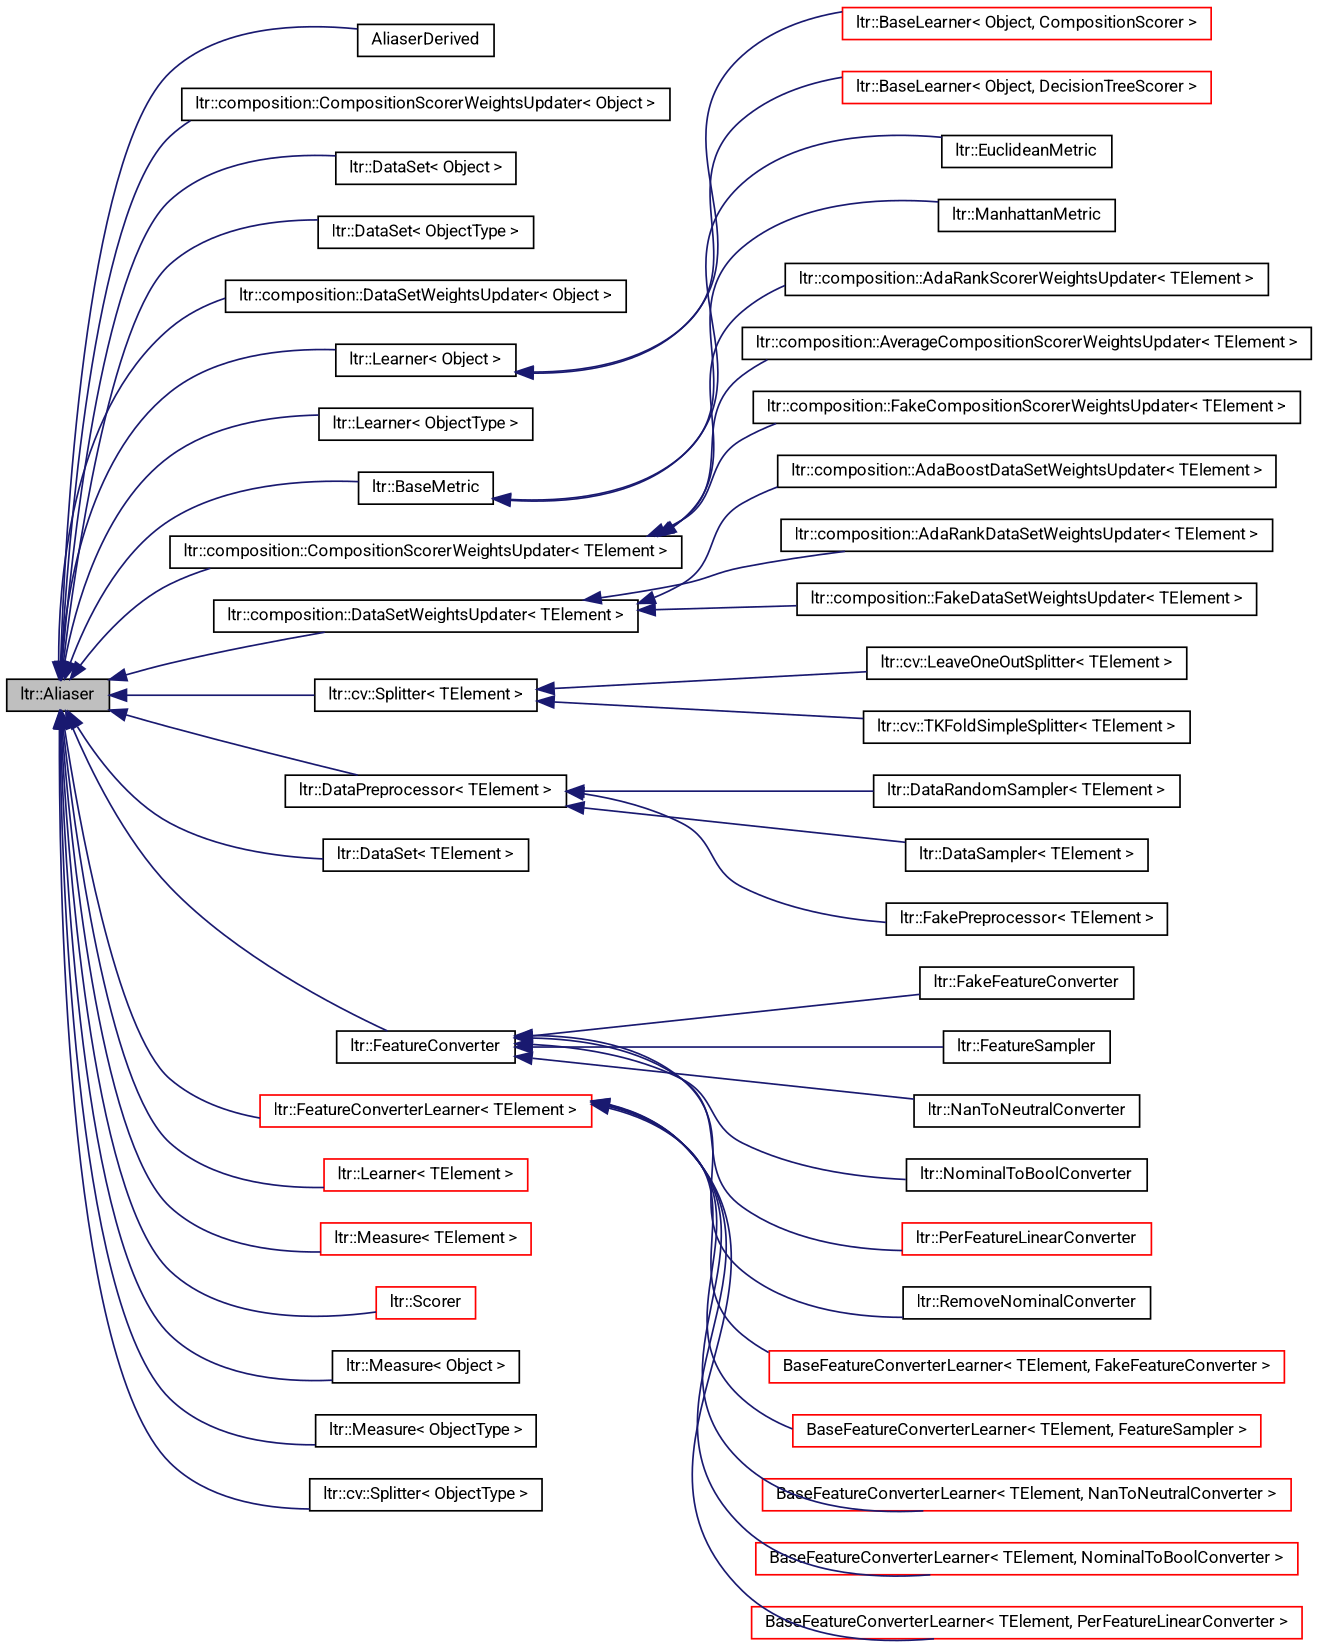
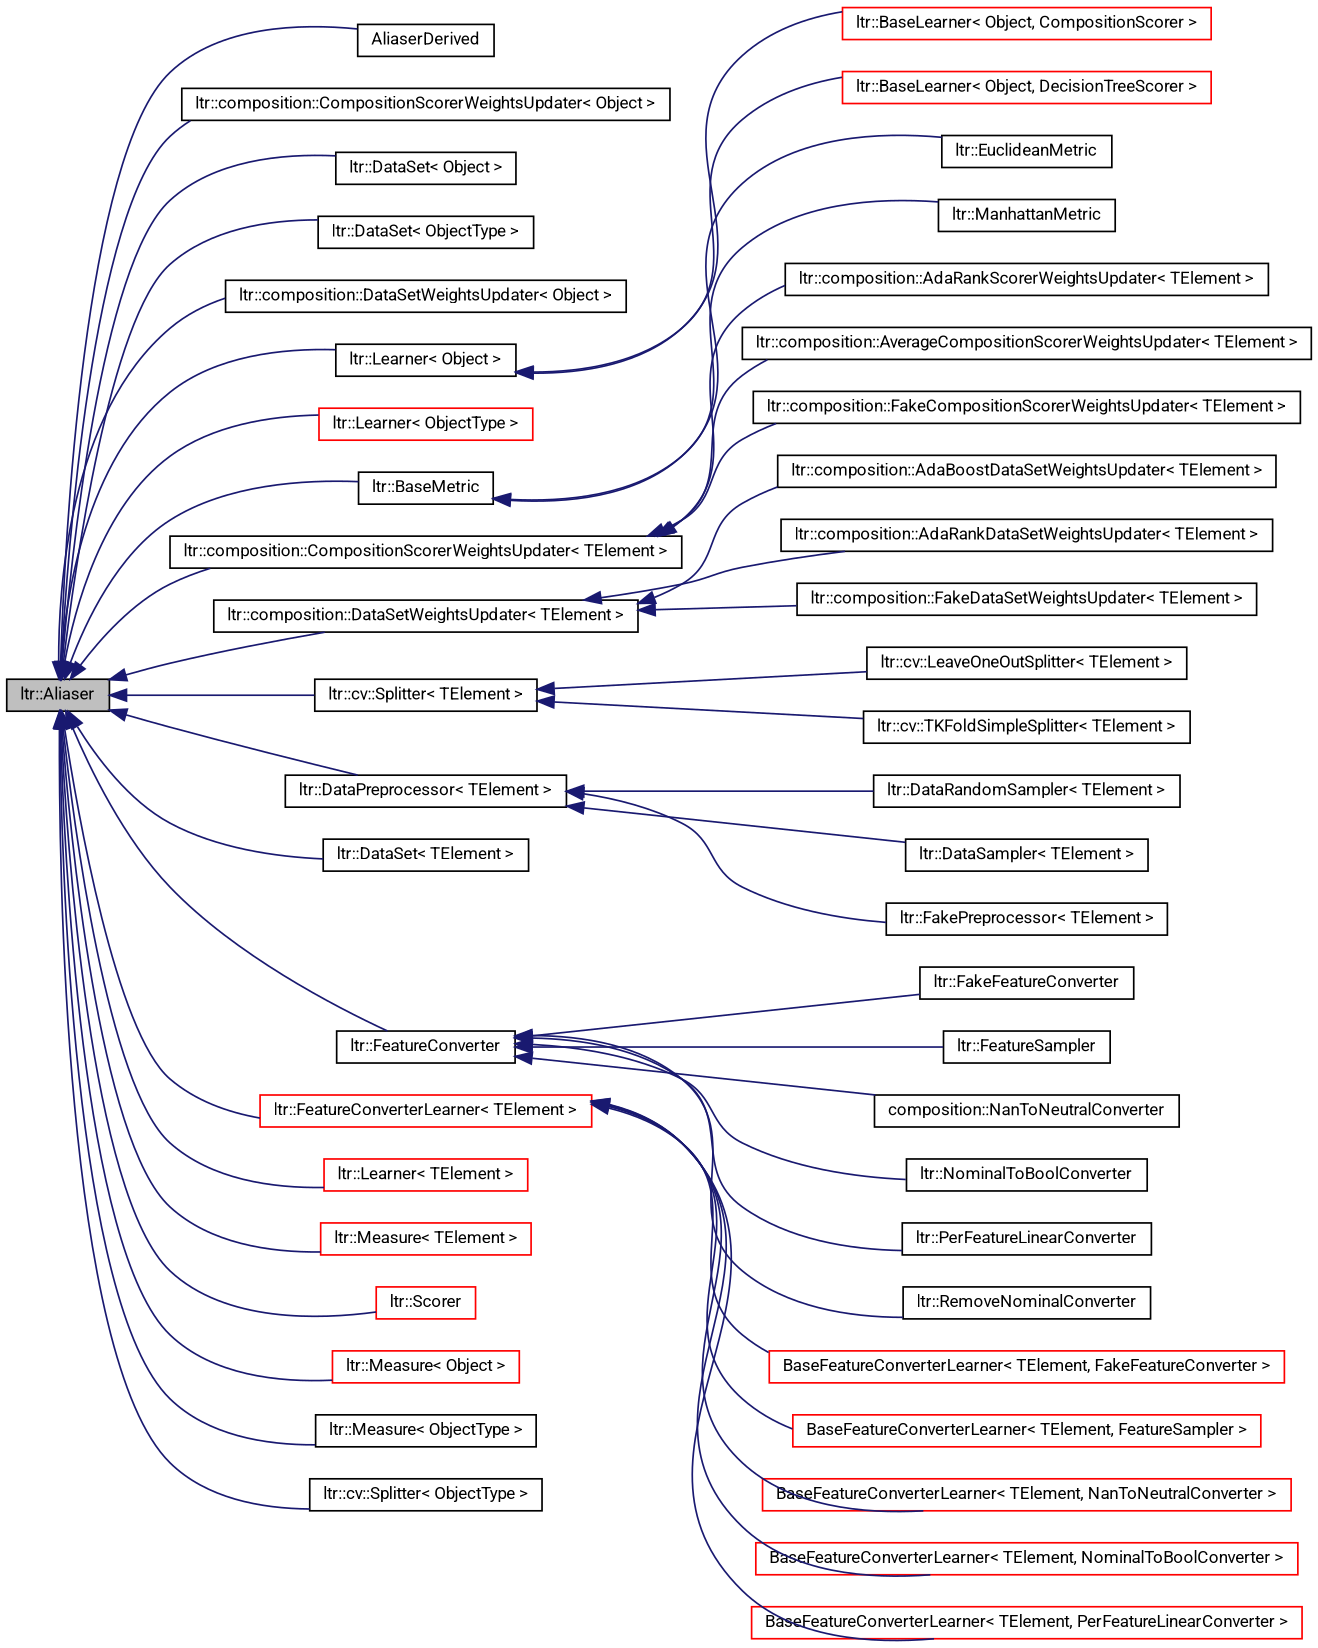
(426, 424) -> (426, 424)
(1027, 1111) -> (1027, 1111)
(1027, 1239) -> (1027, 1239)
(426, 1367) -> (426, 1367)
